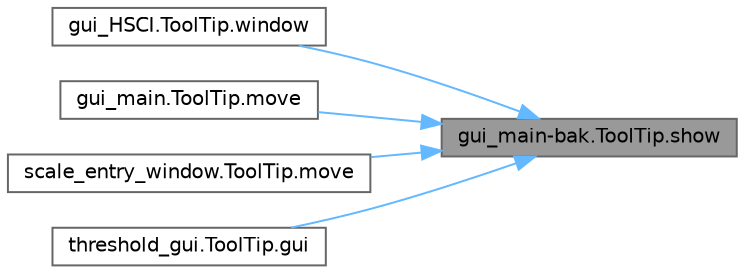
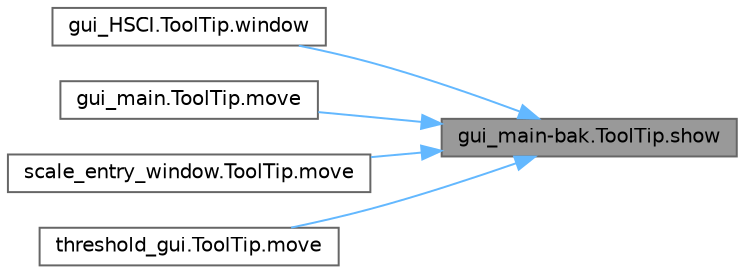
(189, 247) -> (189, 247)
